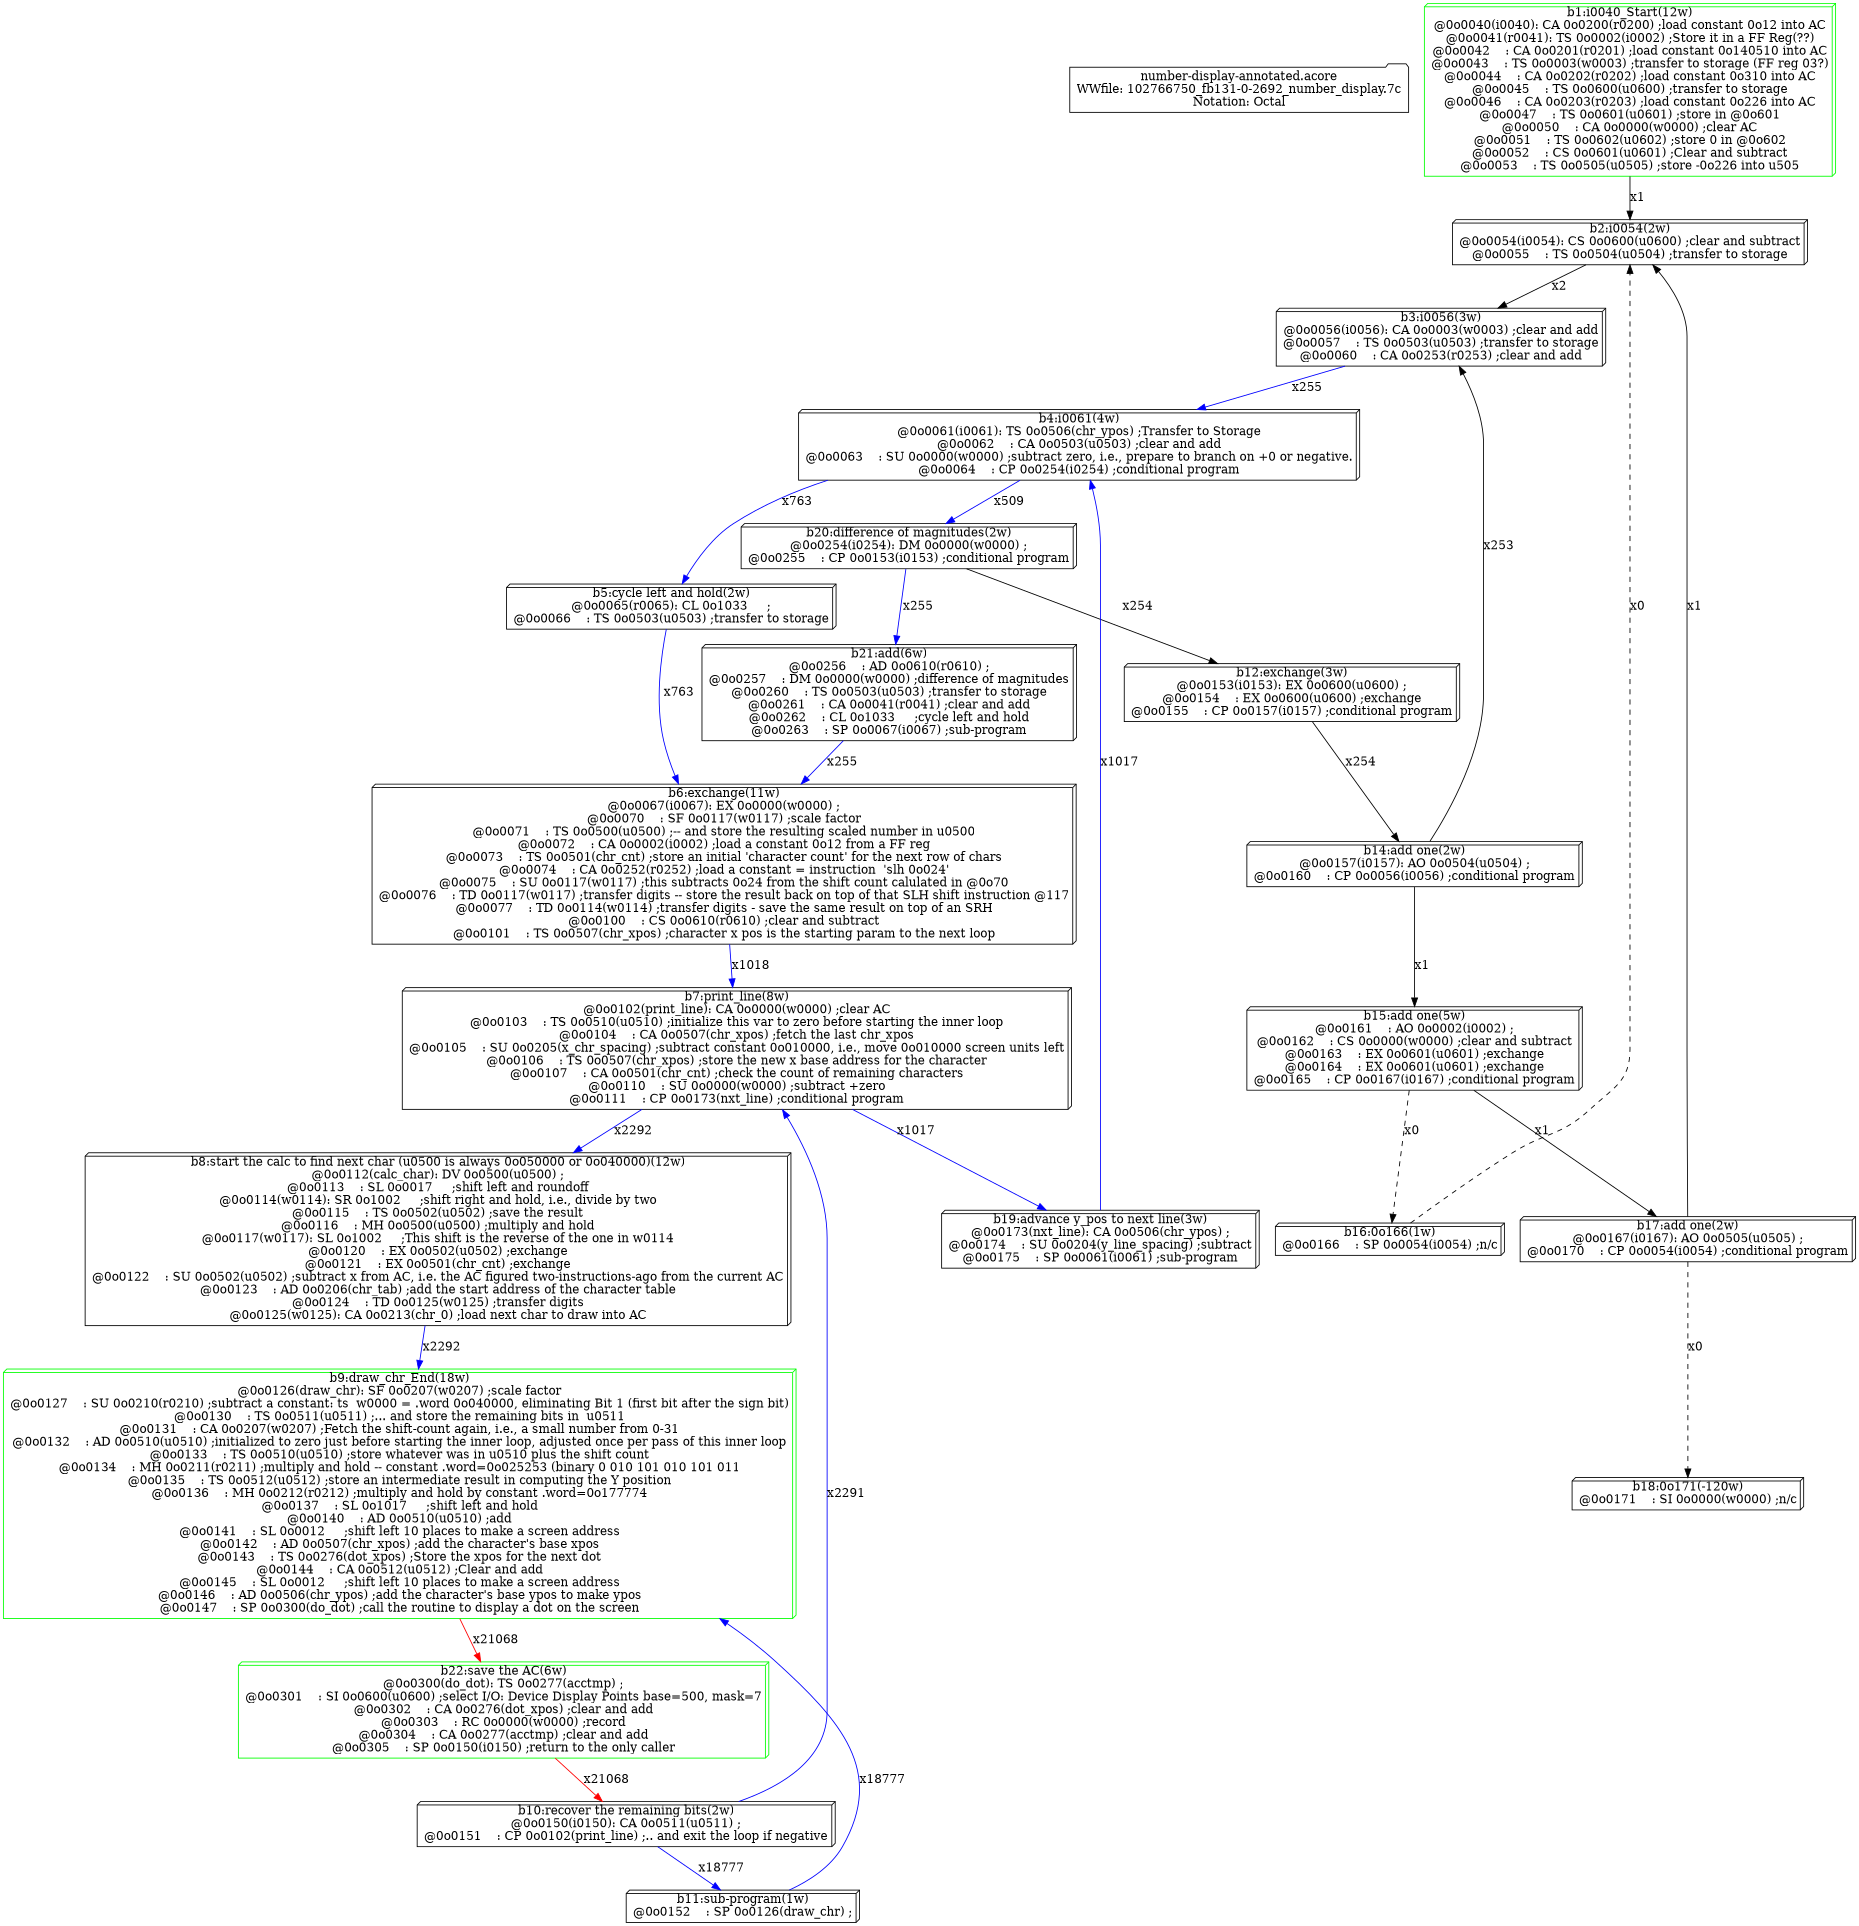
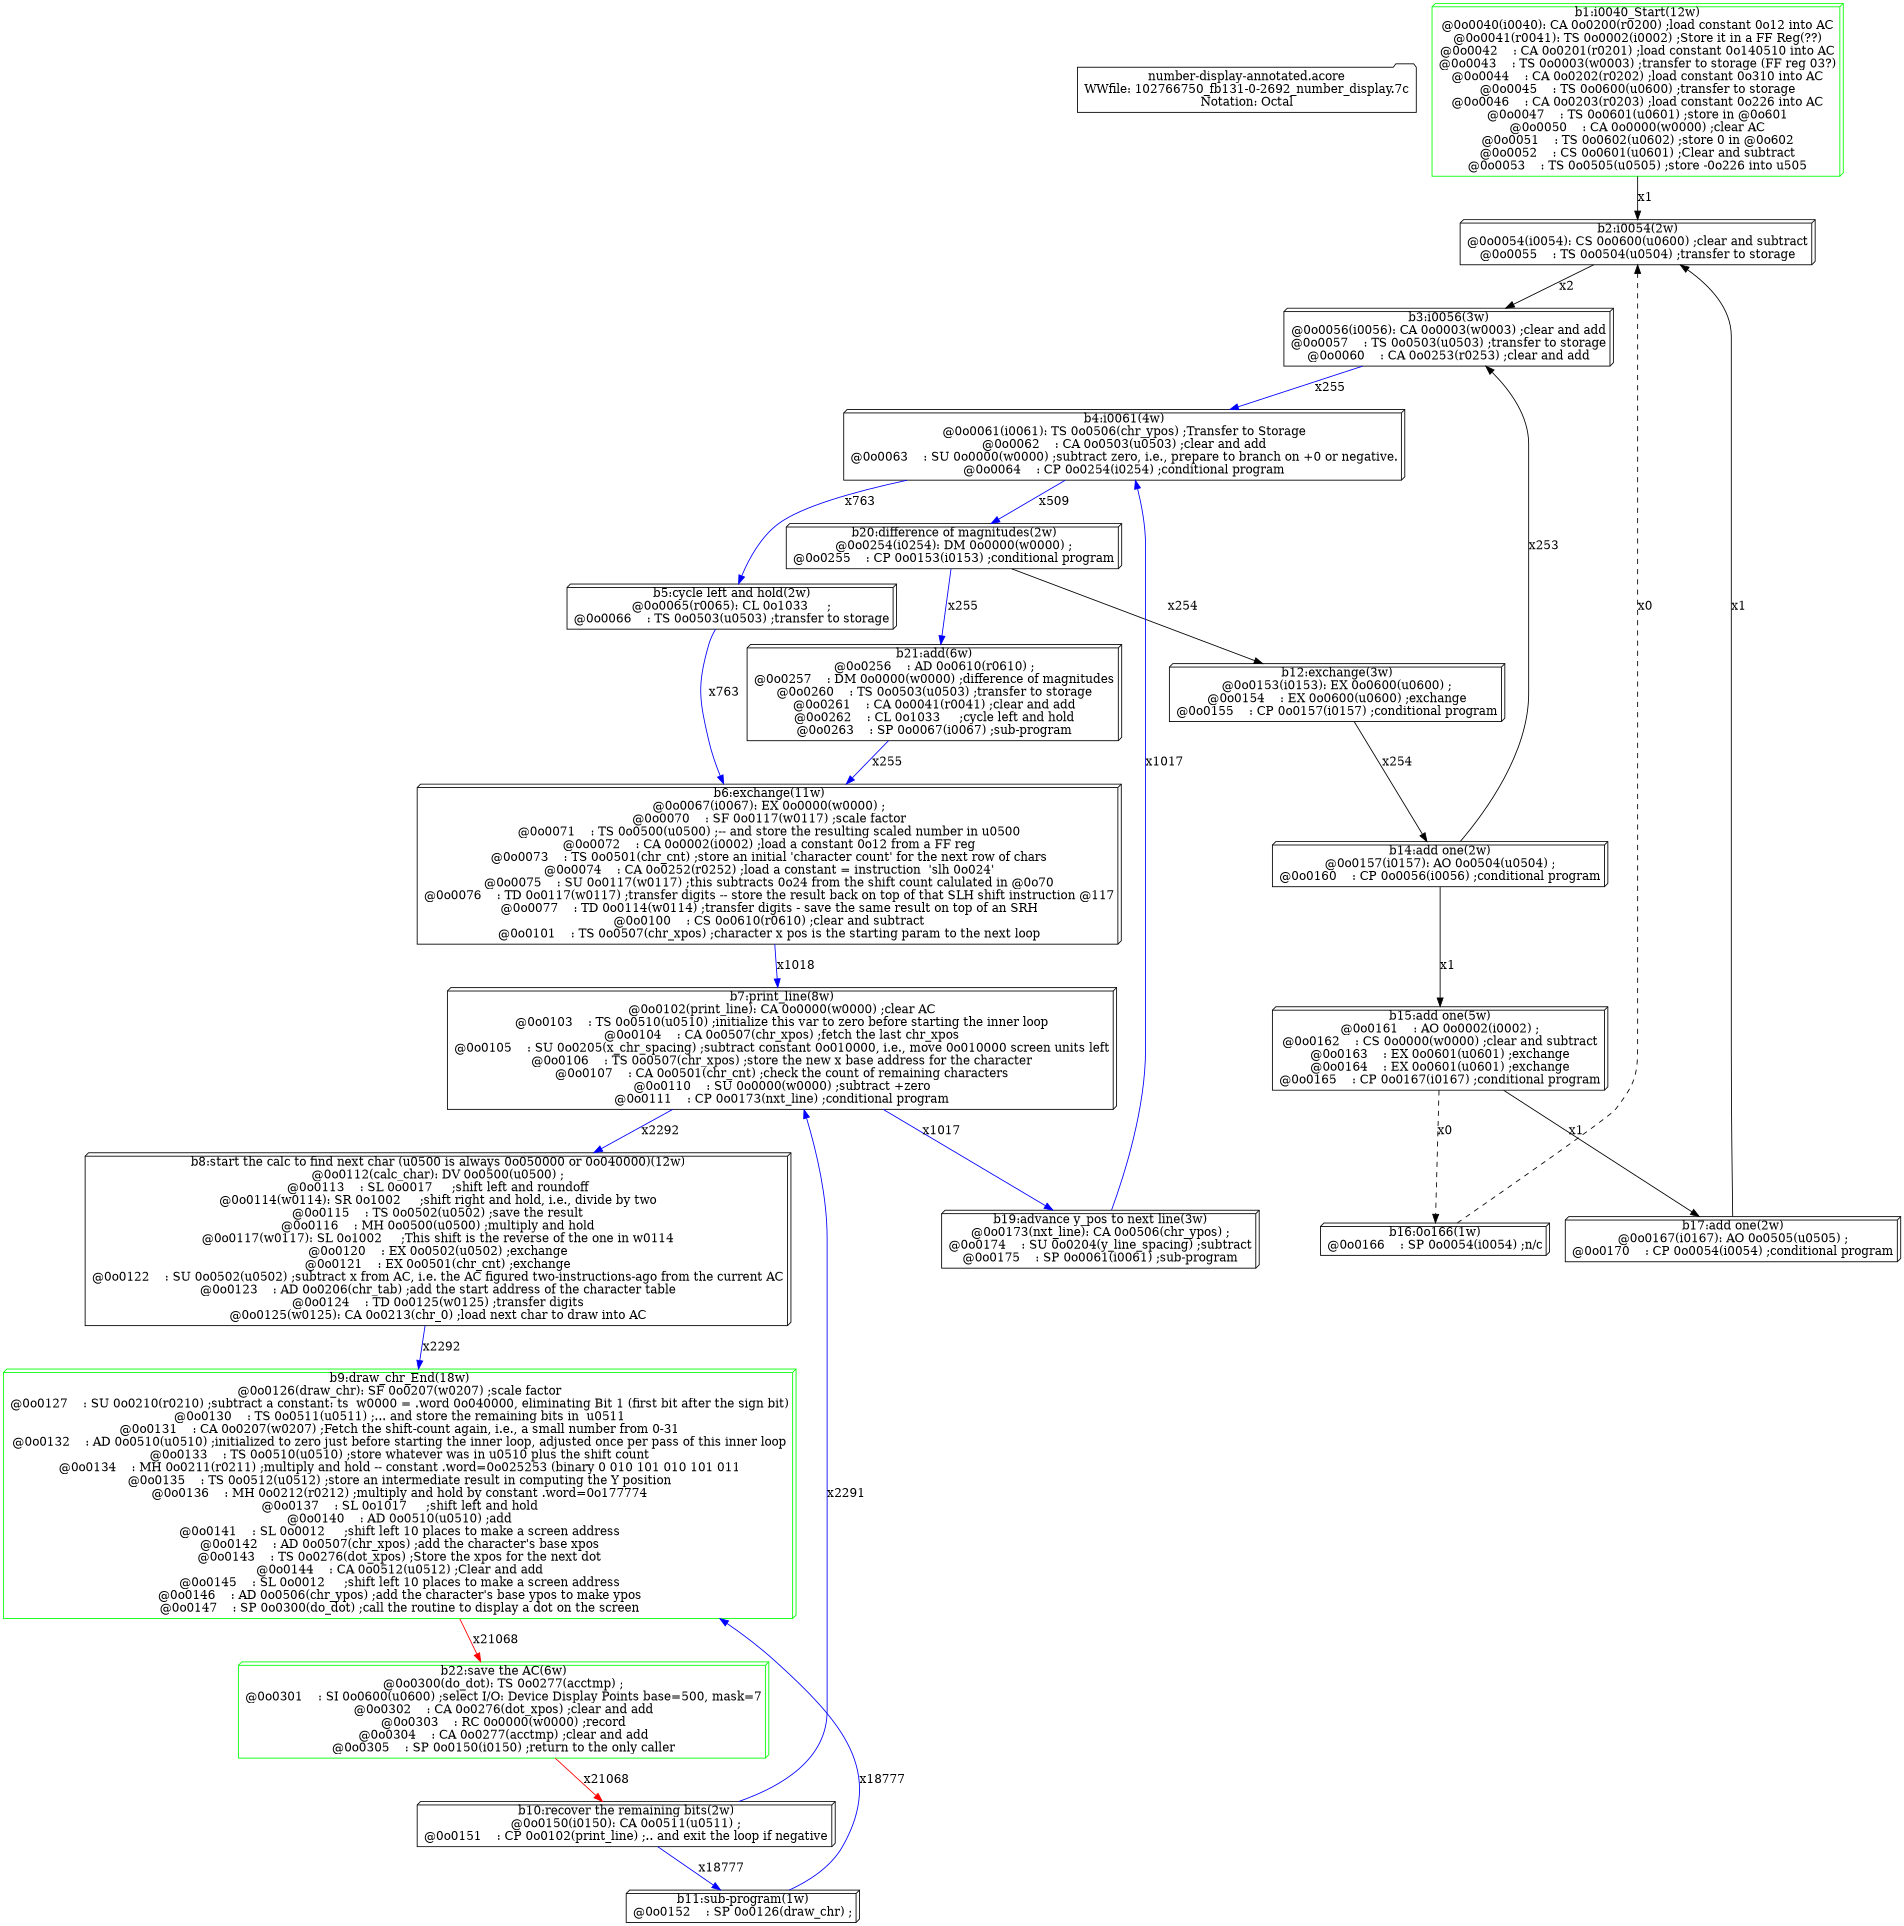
(1688, 1494) -> none
